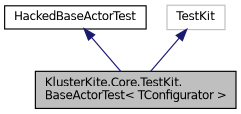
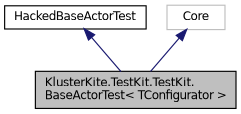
(196, 17) -> (196, 17)
(136, 90) -> (136, 90)
